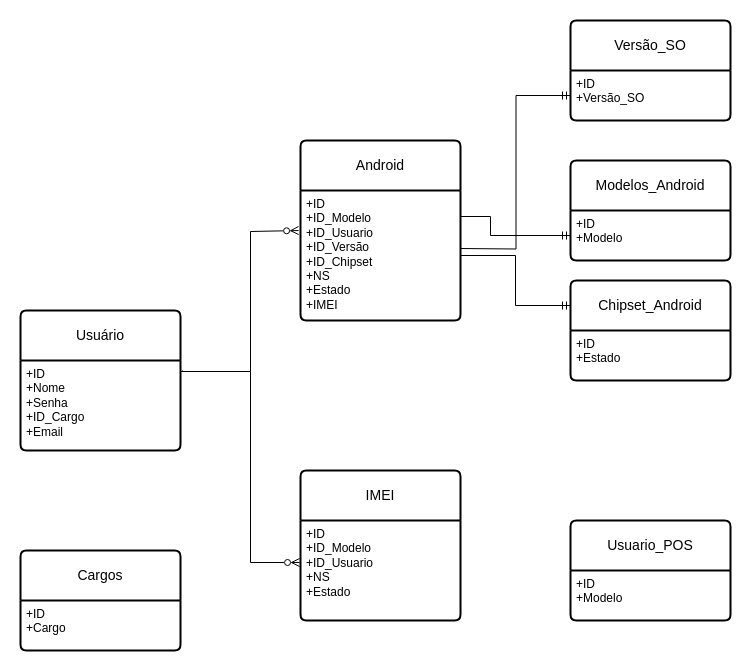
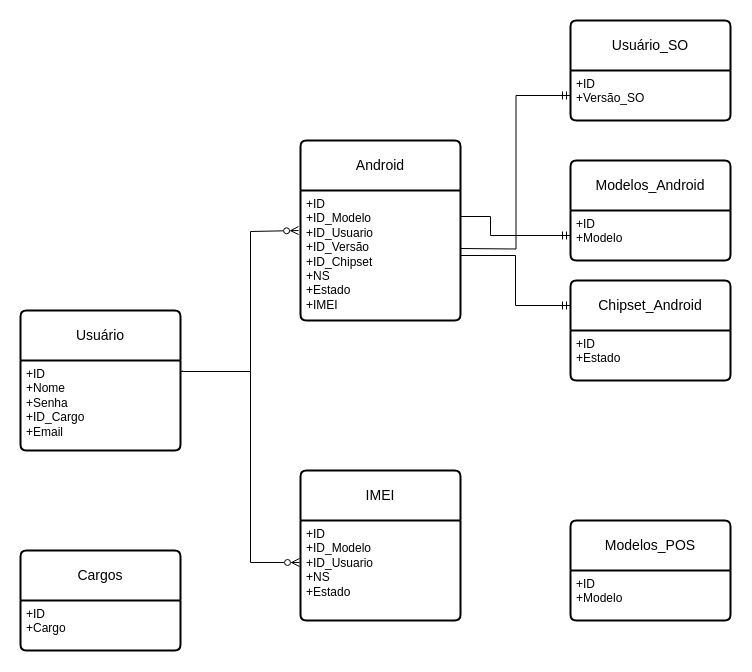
(651, 46) -> (651, 46)
(651, 546) -> (651, 546)
